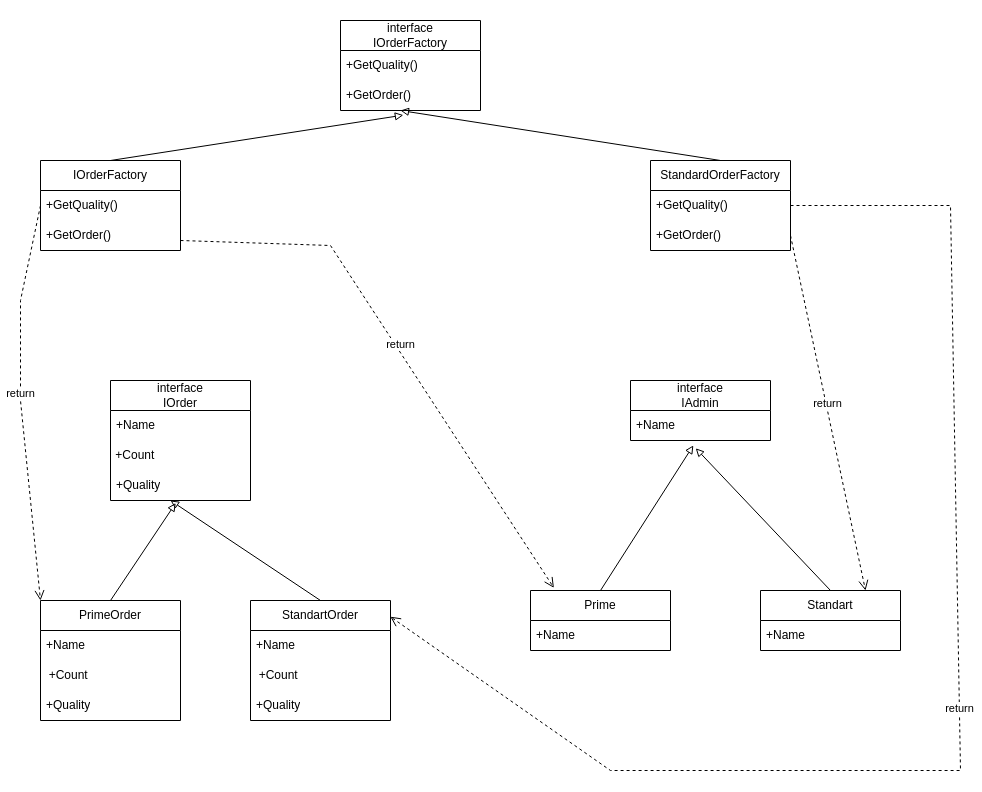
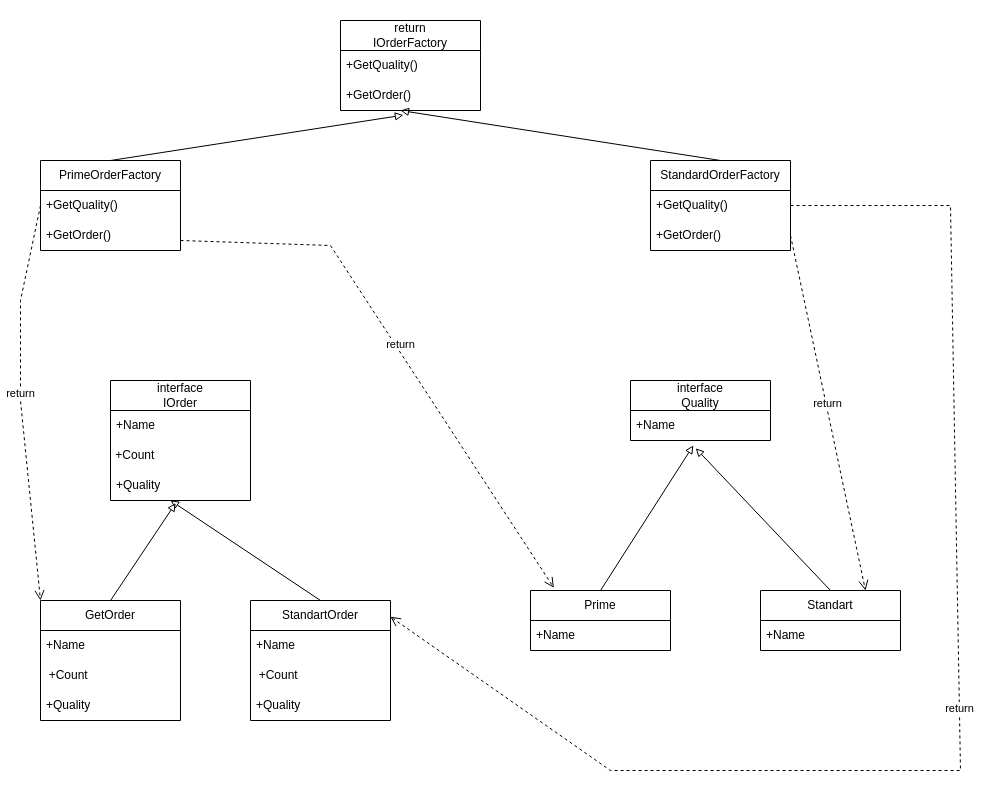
(411, 36) -> (411, 36)
(111, 176) -> (111, 176)
(701, 396) -> (701, 396)
(111, 616) -> (111, 616)
